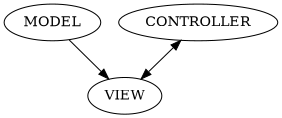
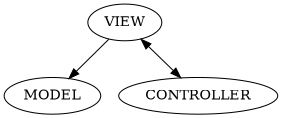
(85, 56) -> (93, 55)
